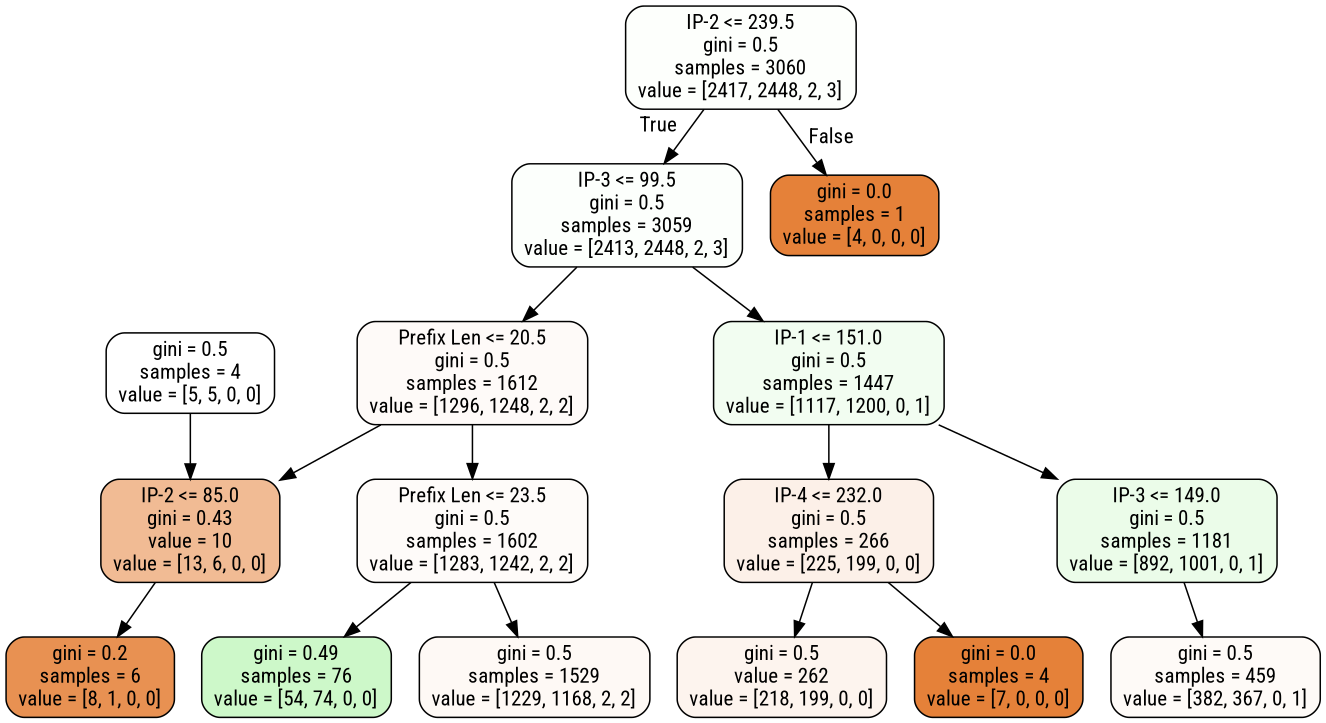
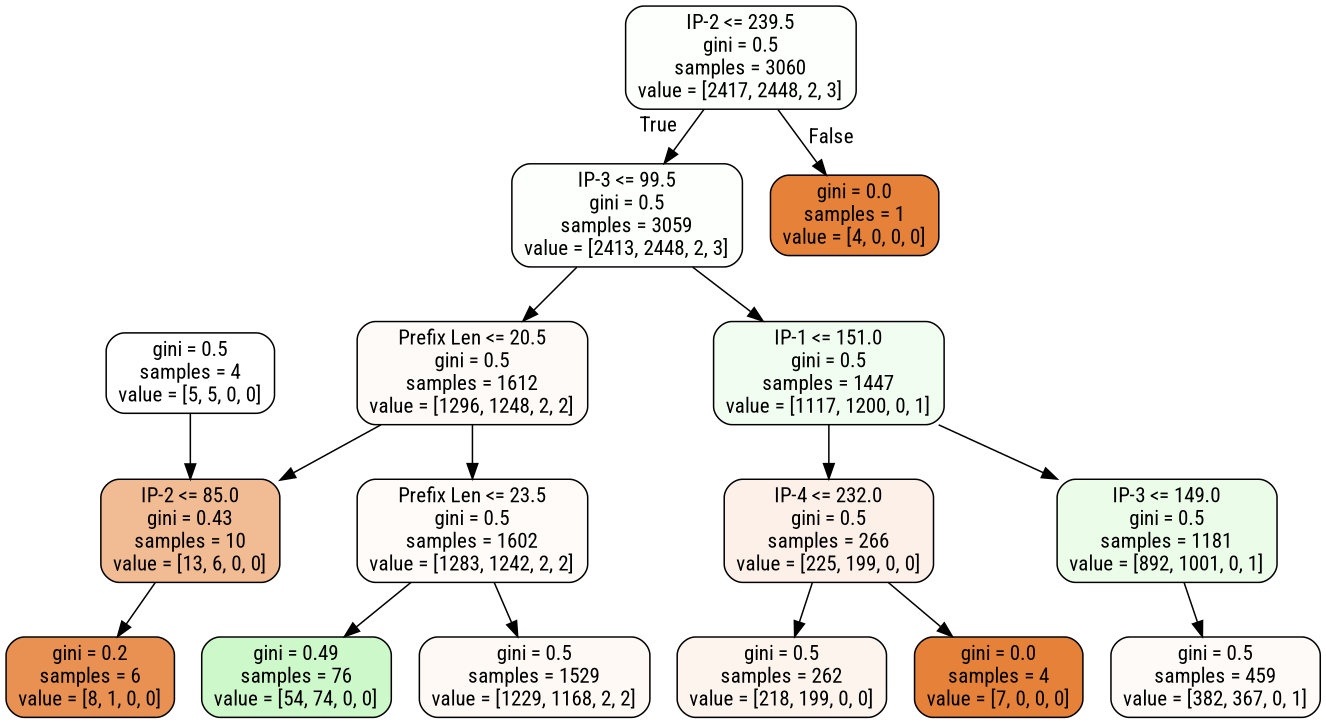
(190, 531) -> (190, 531)
(782, 677) -> (782, 677)
